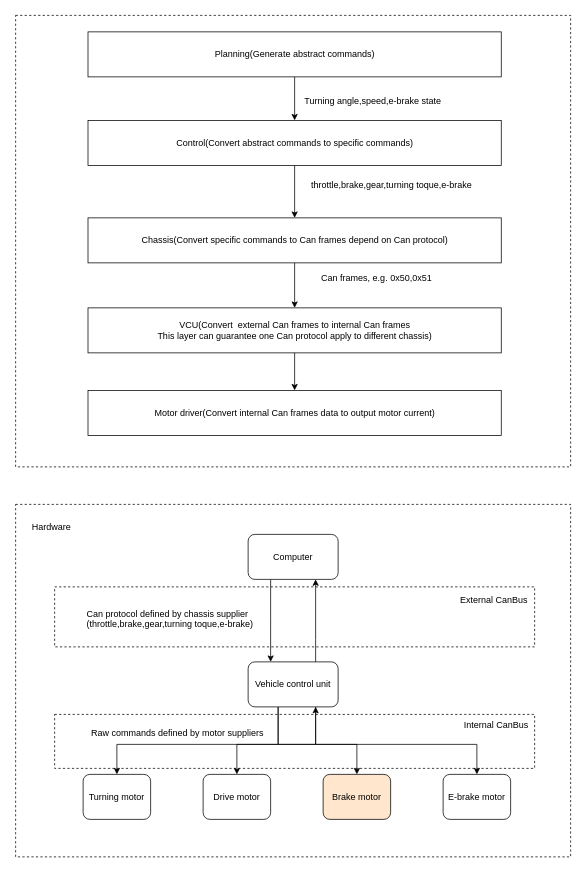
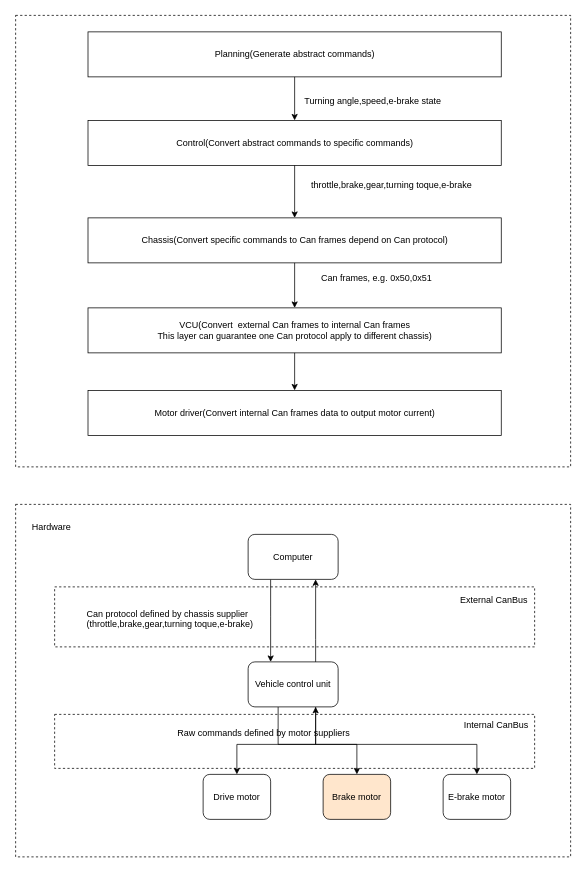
(183, 733) -> (270, 733)
(175, 744) -> none
(117, 797) -> none
